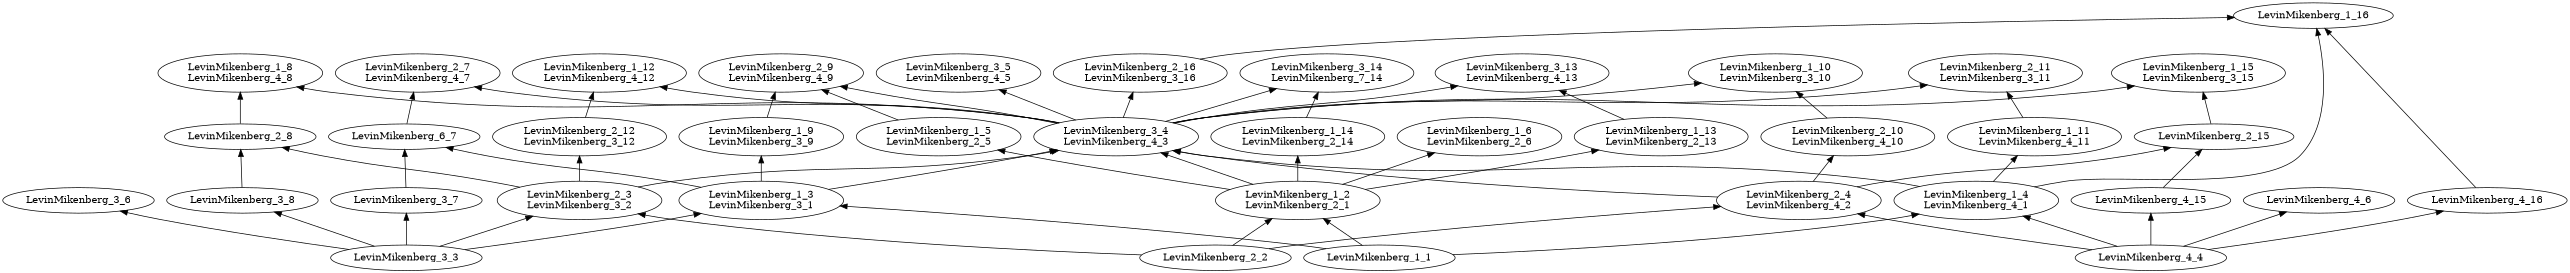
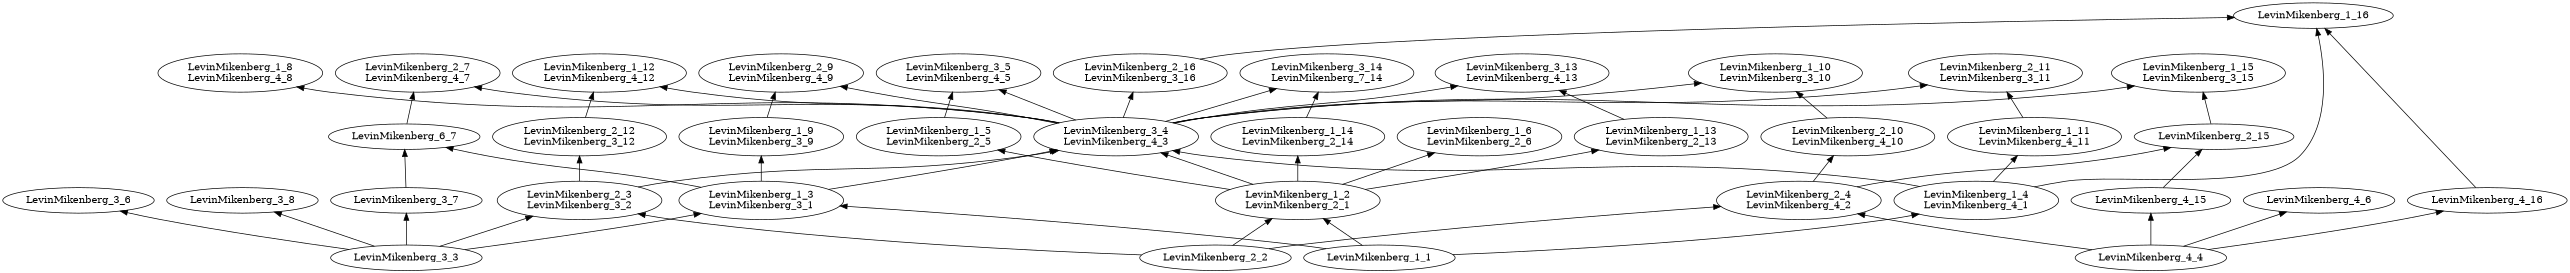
(872, 110) -> (947, 108)
(240, 137) -> none
(1449, 181) -> none
(2074, 232) -> none
